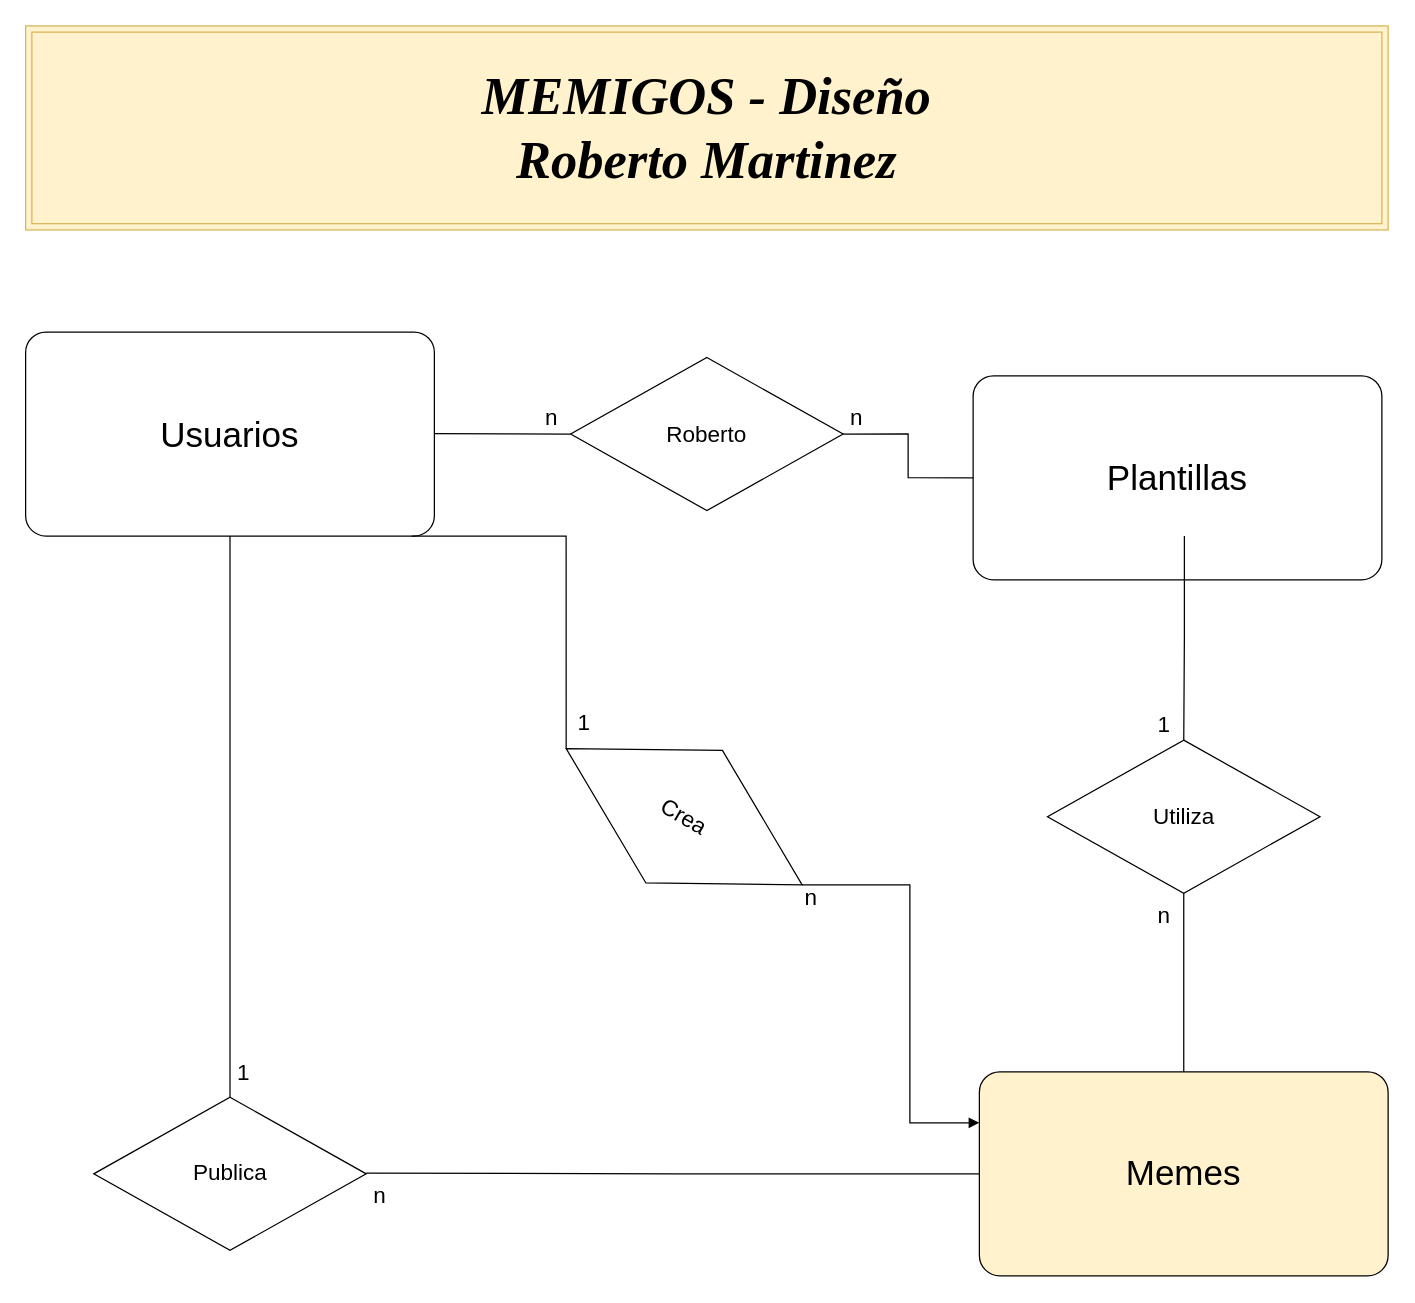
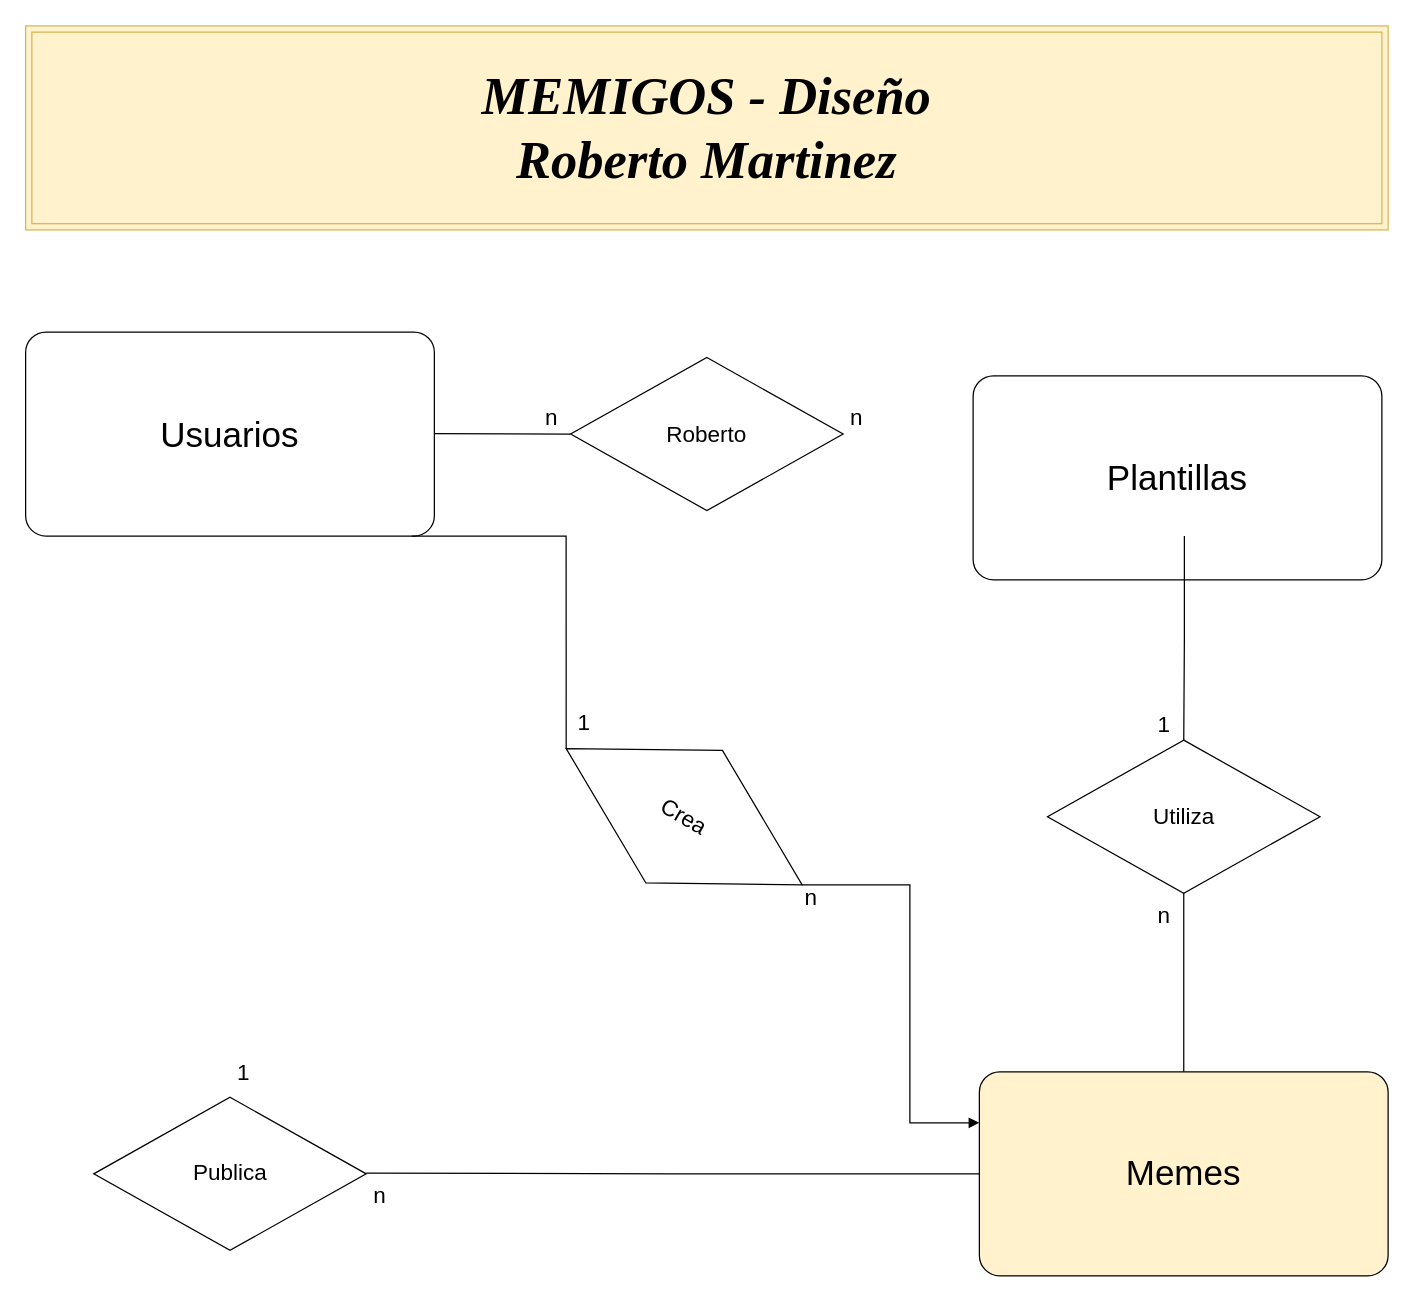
(908, 455) -> none
(230, 817) -> none
